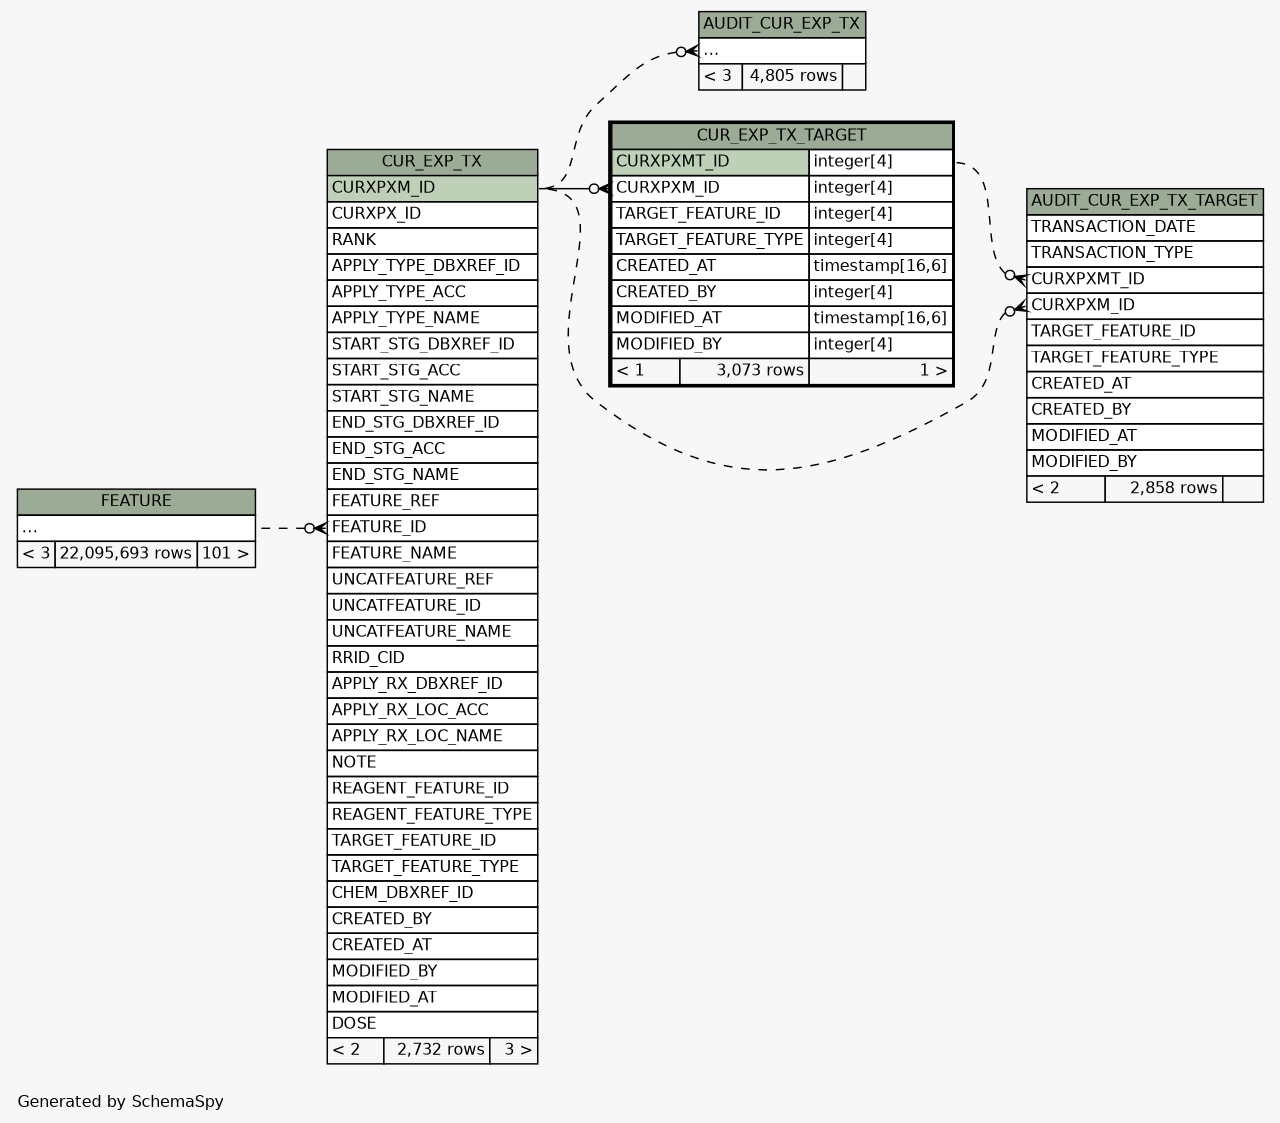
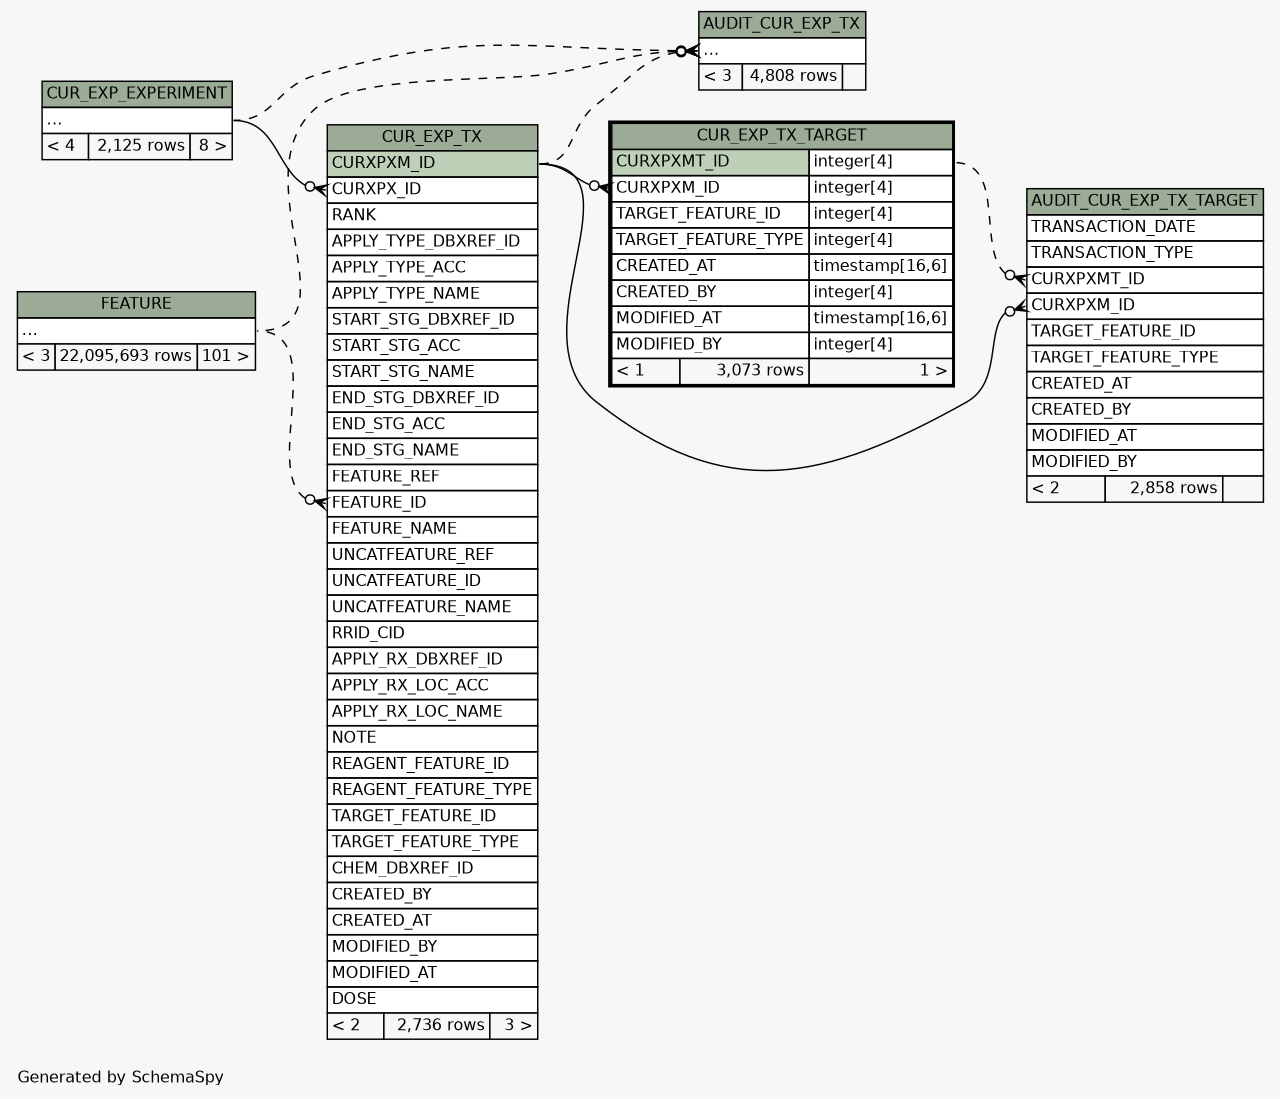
(794, 76) -> (794, 76)
none -> (367, 89)
none -> (136, 120)
(708, 460) -> (694, 458)
(441, 1050) -> (441, 1025)
